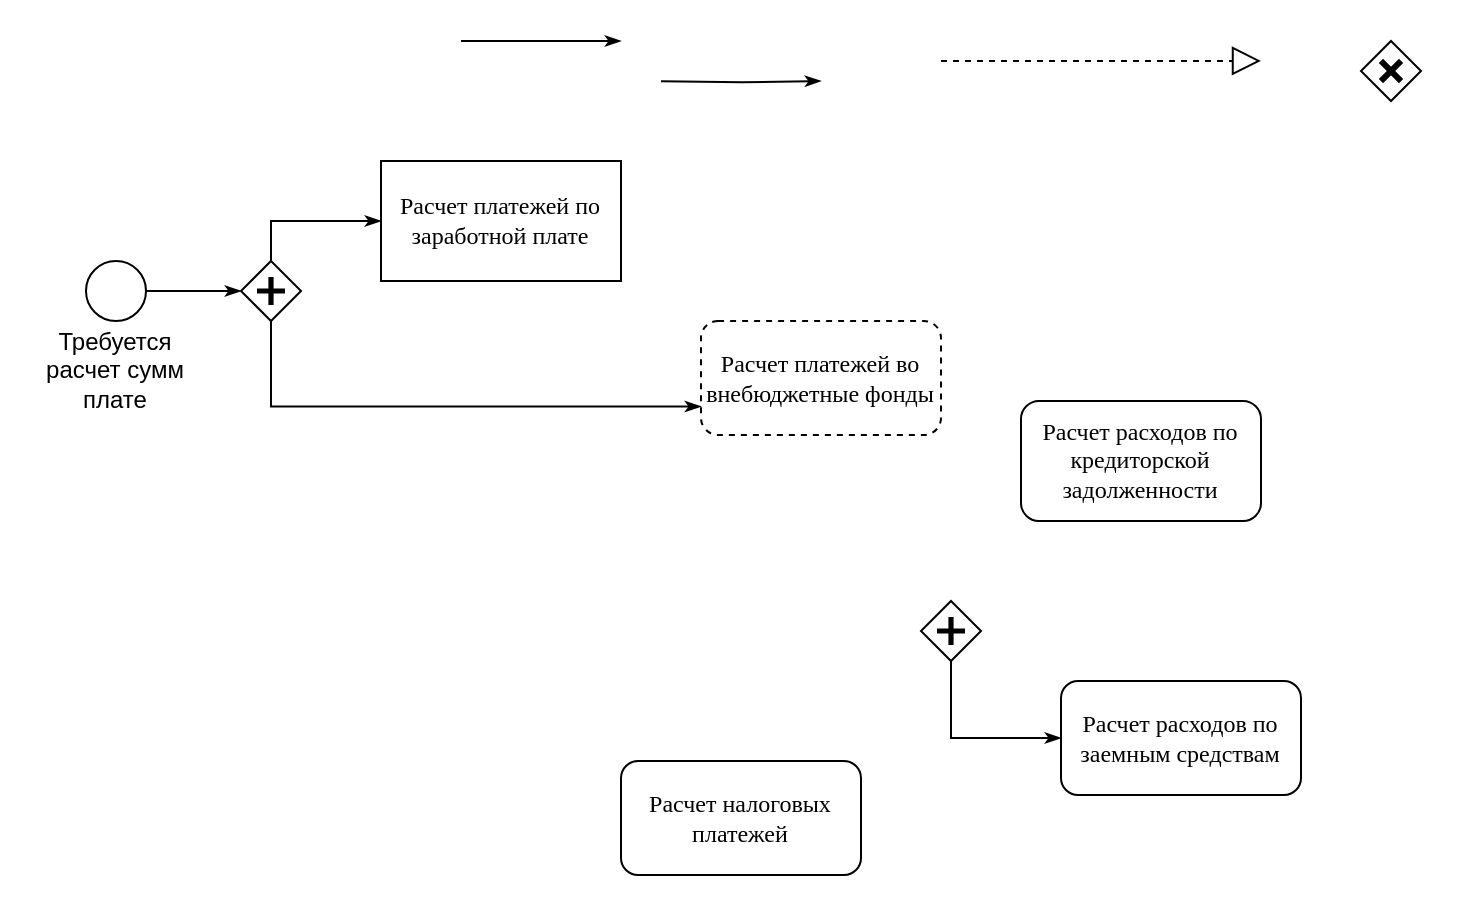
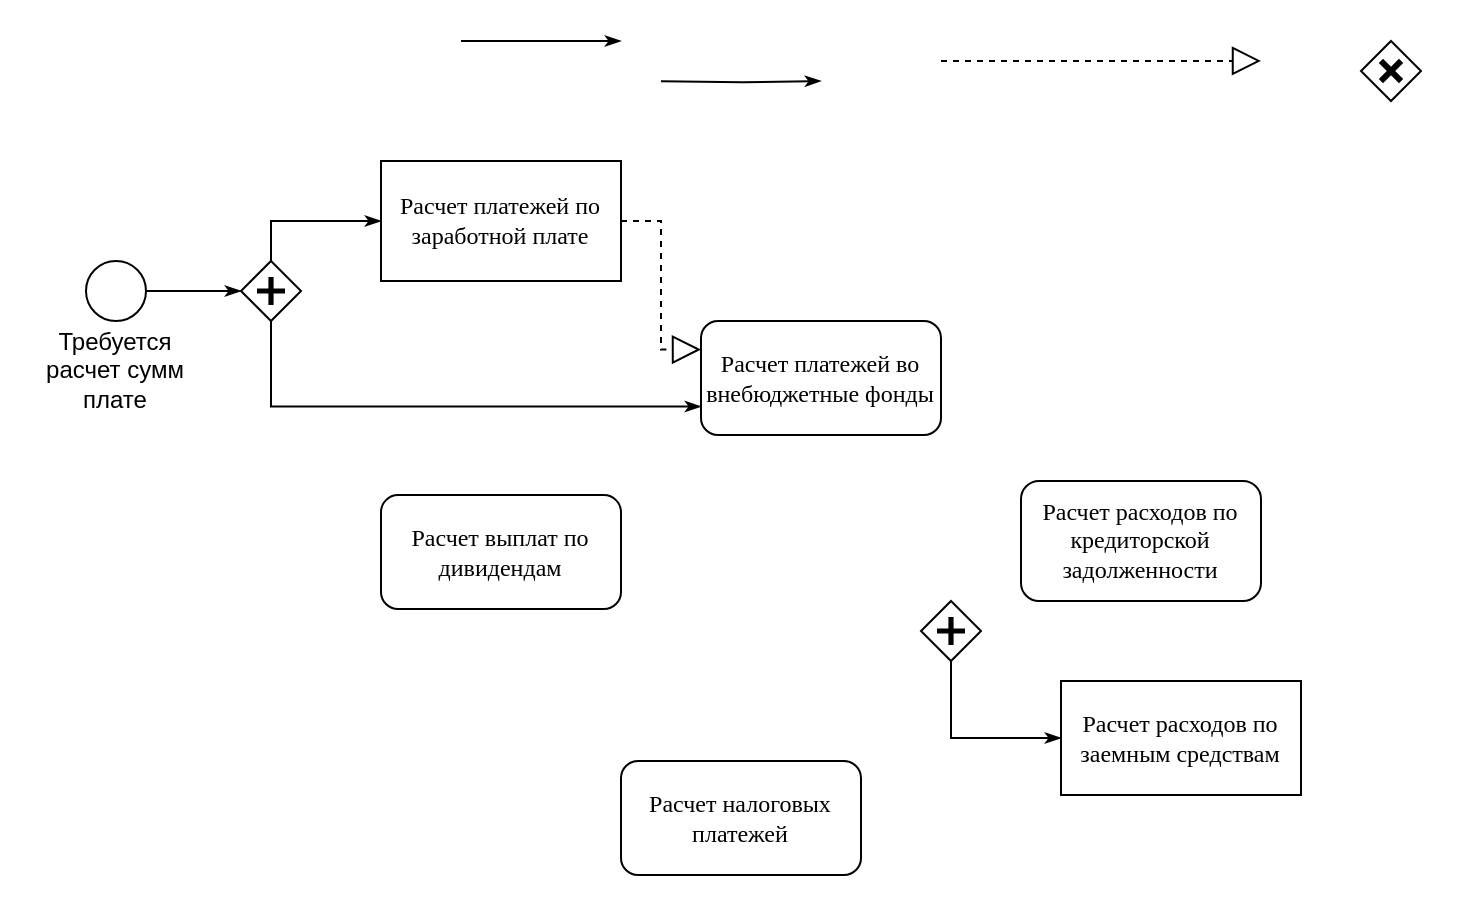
none -> (661, 270)
(821, 378) -> (821, 378)
(1141, 461) -> (1141, 541)
none -> (501, 552)
(1181, 738) -> (1181, 738)
